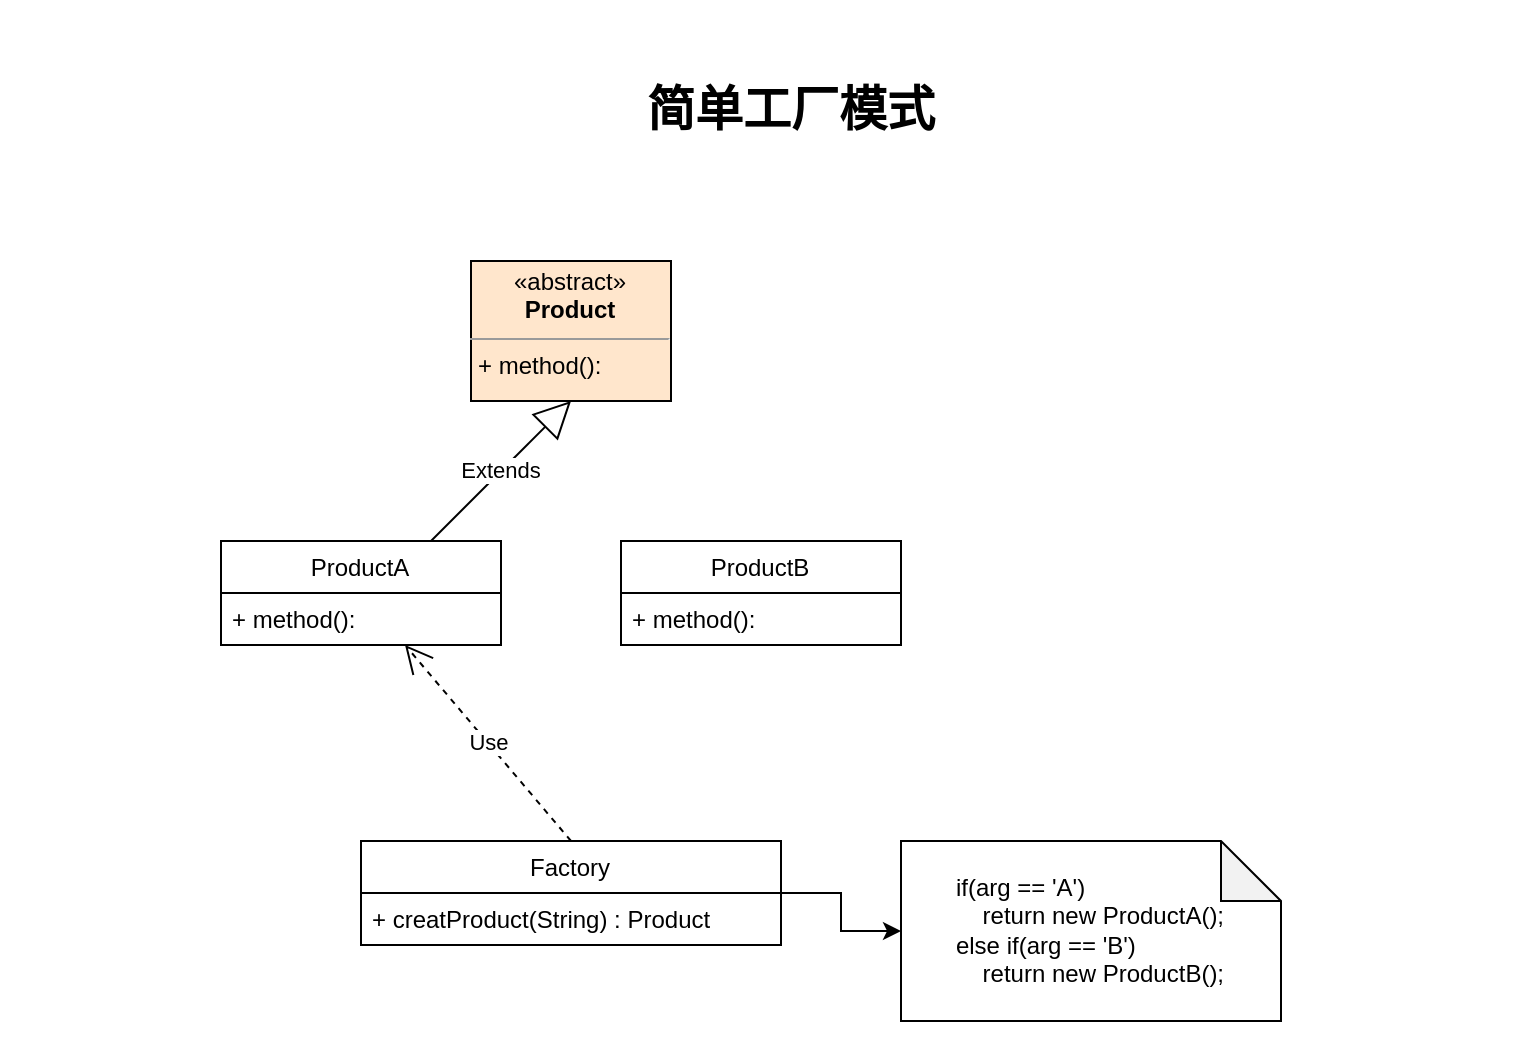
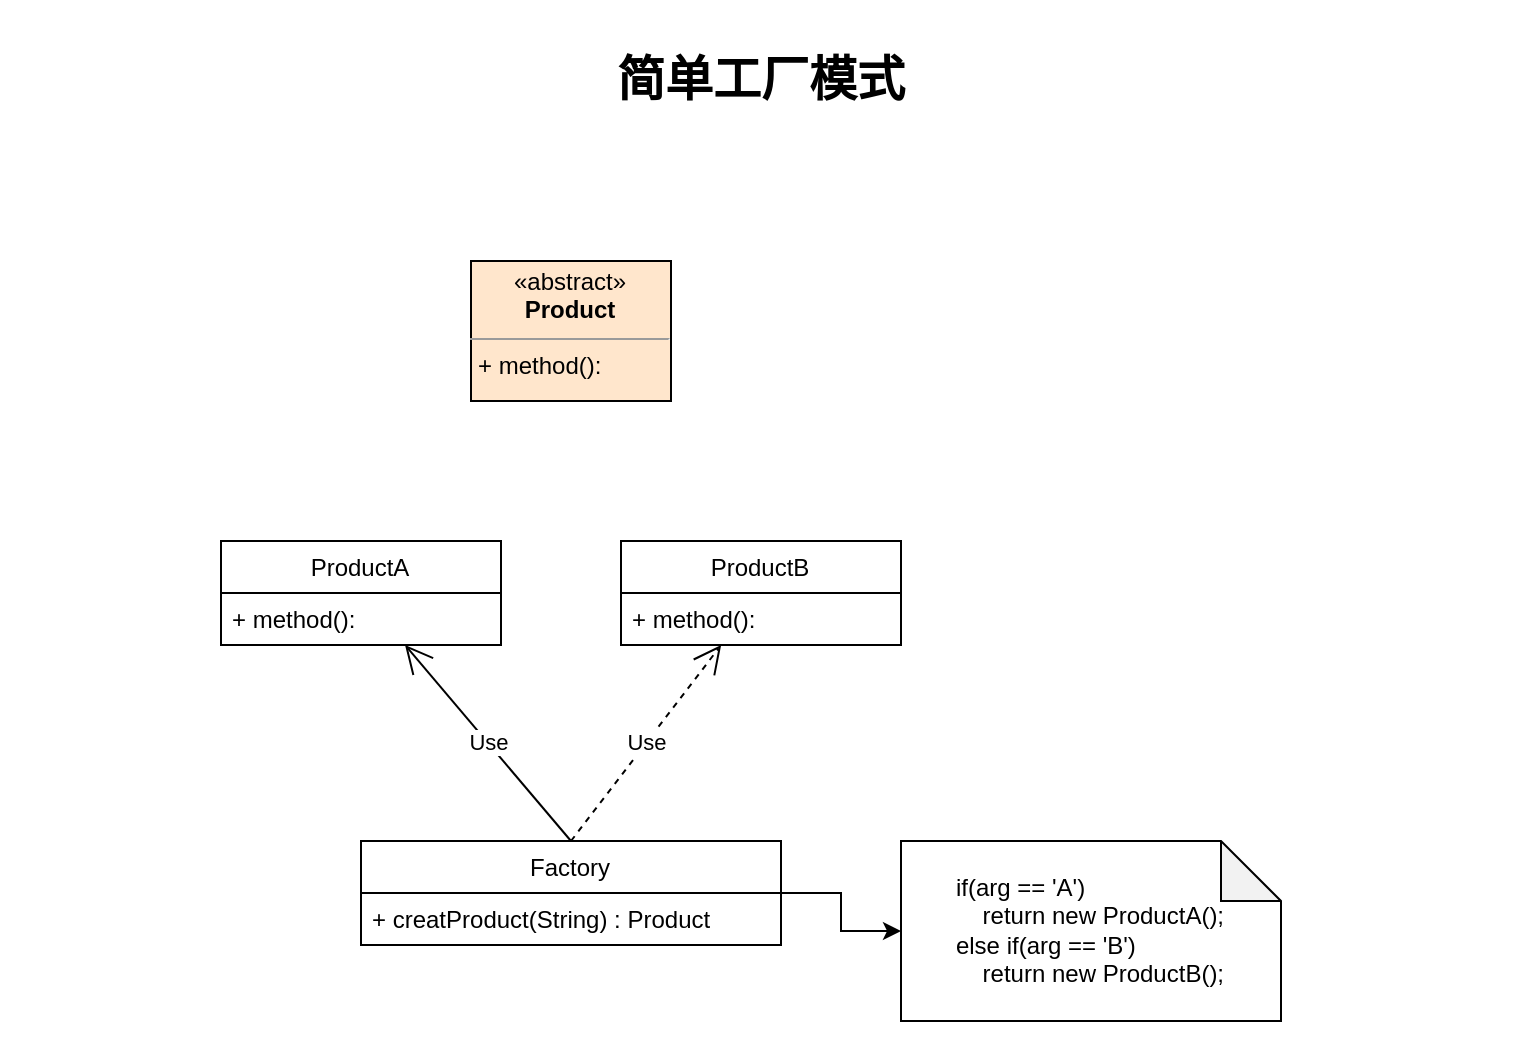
(791, 111) -> (761, 81)
(489, 483) -> none
(534, 797) -> (534, 797)
none -> (604, 798)
